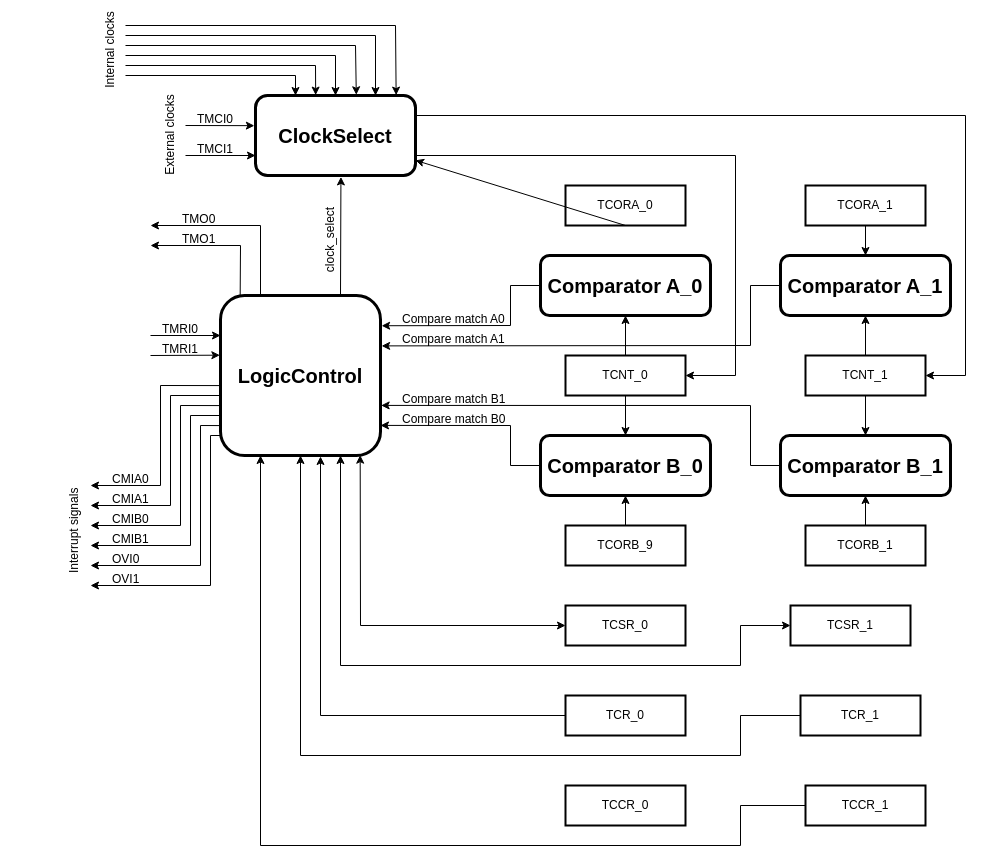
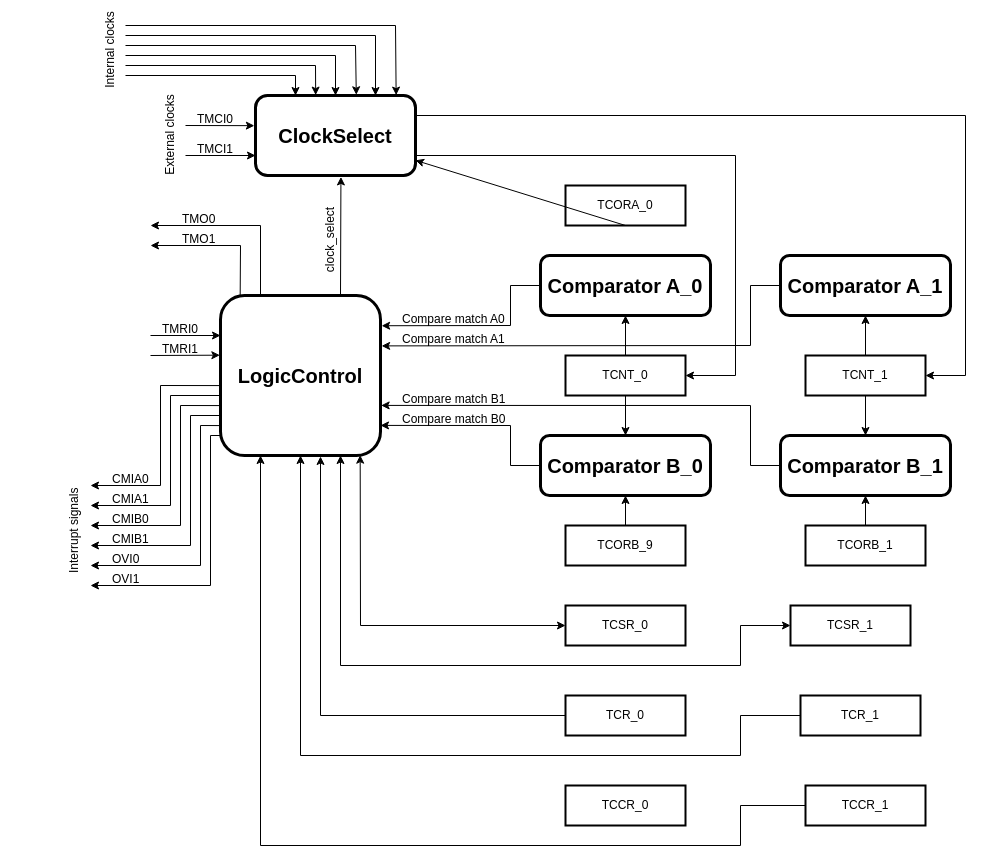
(866, 206) -> none
(866, 237) -> none
